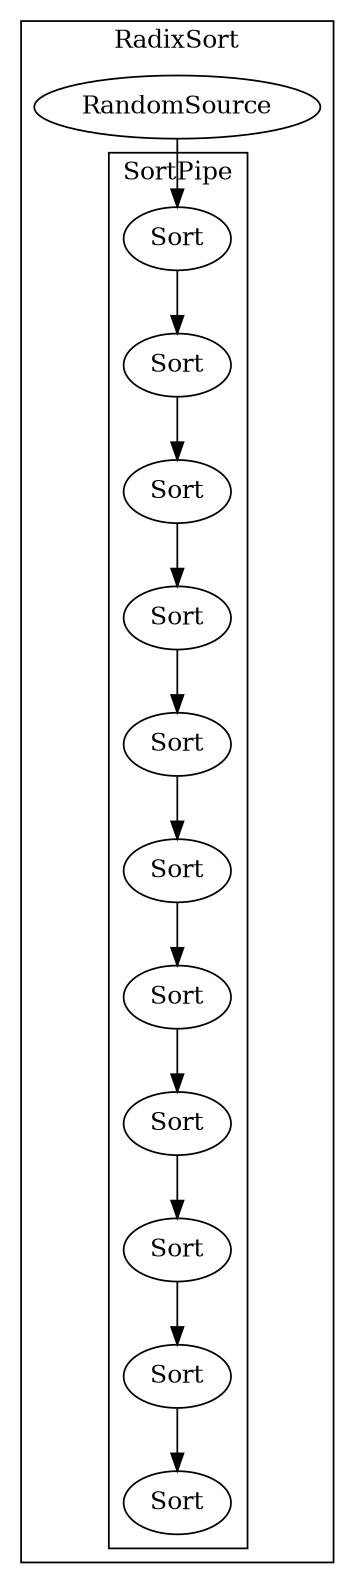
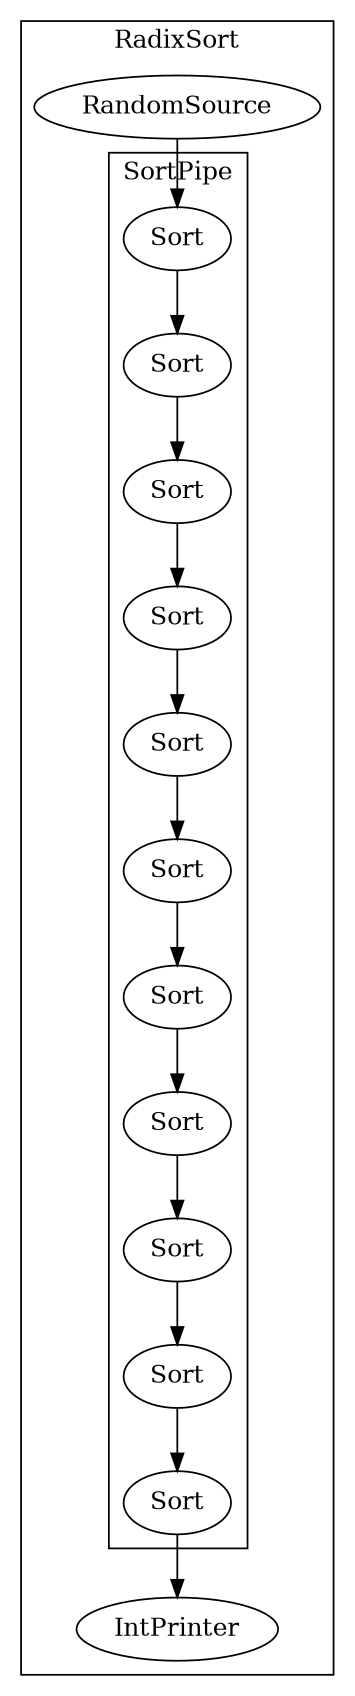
none -> (177, 1629)
